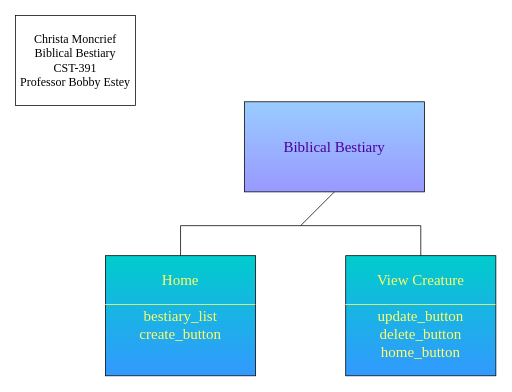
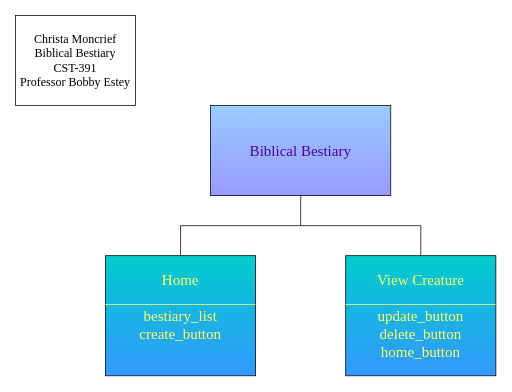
(334, 147) -> (300, 150)
